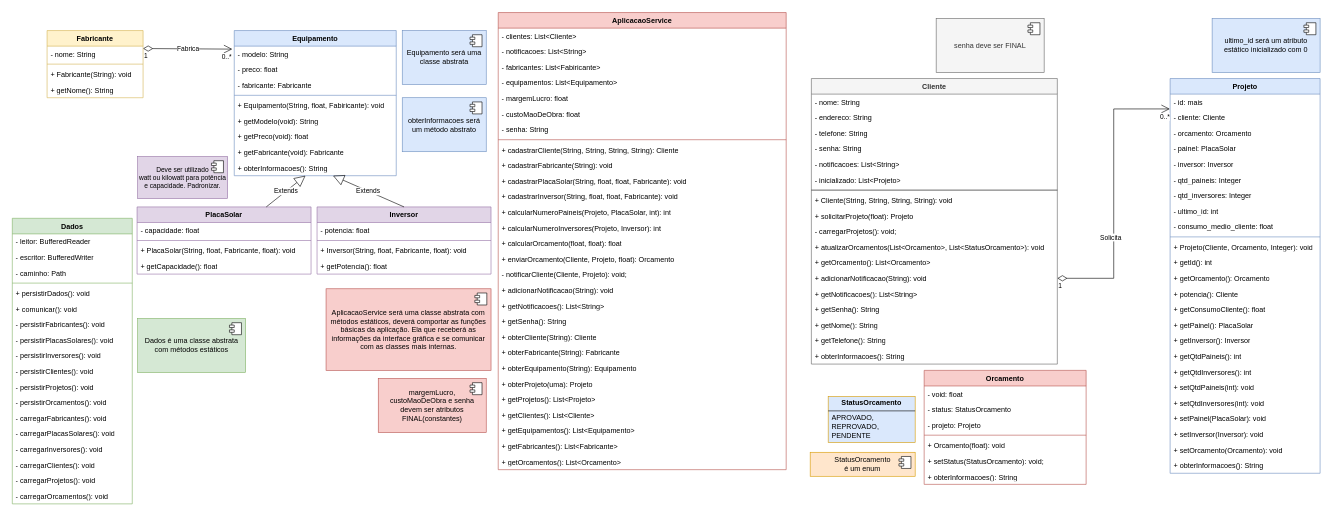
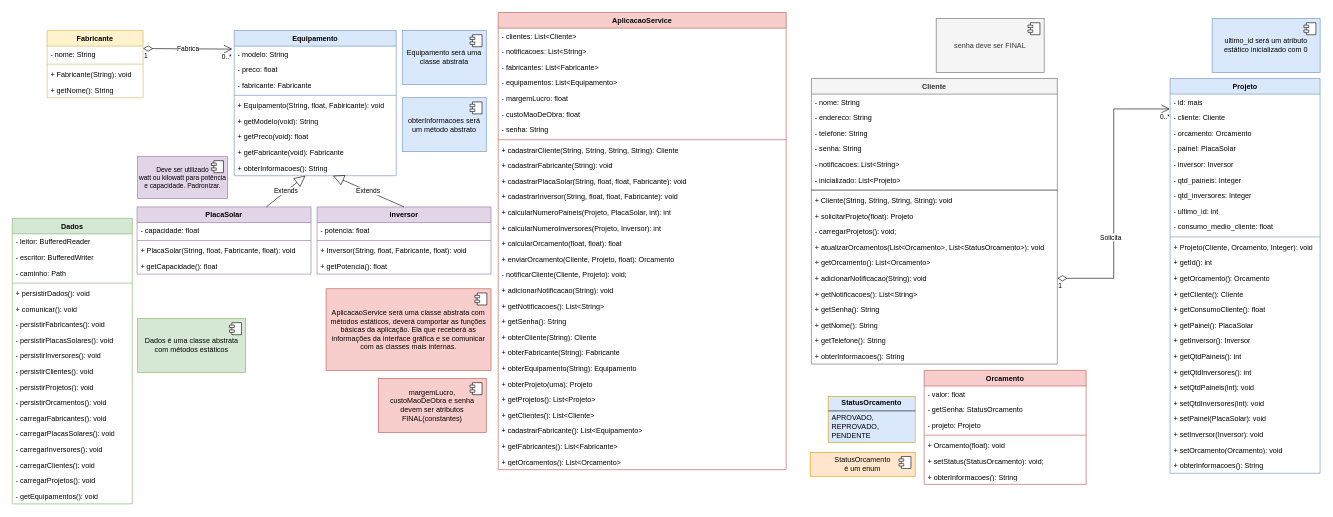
(560, 68) -> (559, 68)
(1211, 294) -> (1214, 294)
(949, 395) -> (951, 395)
(975, 410) -> (980, 410)
(573, 431) -> (581, 431)
(69, 497) -> (62, 497)
